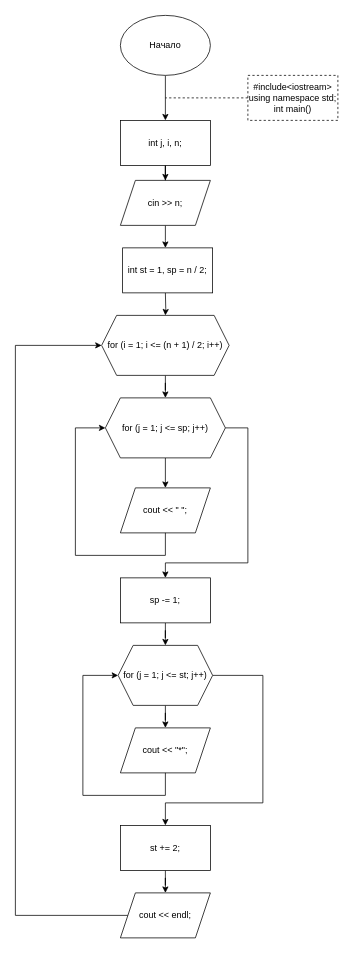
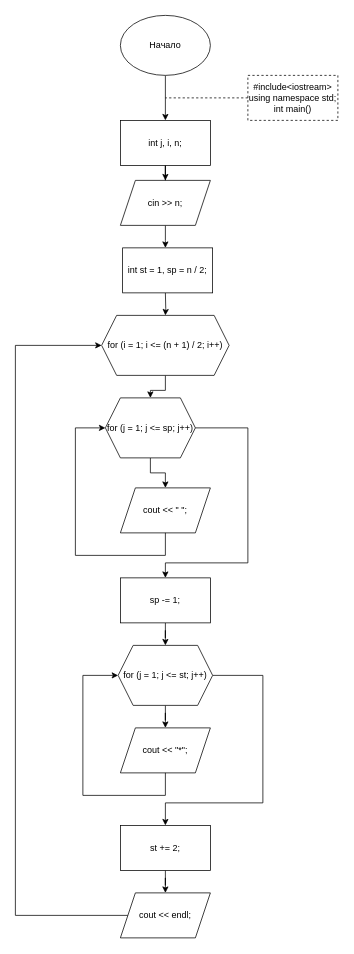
(165, 428) -> (150, 428)
